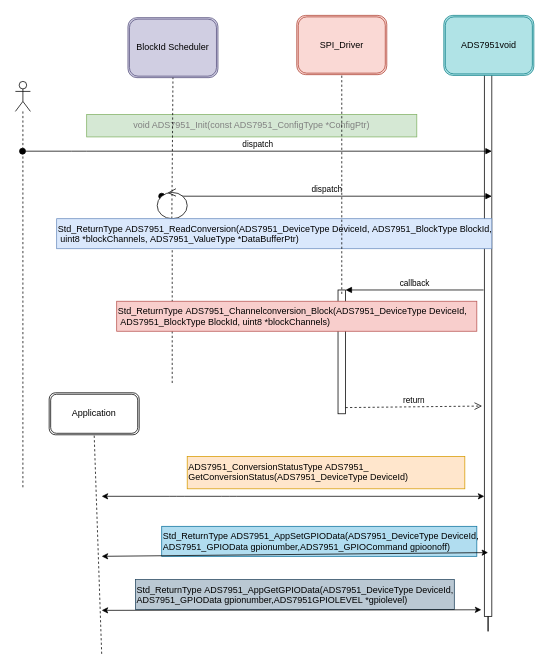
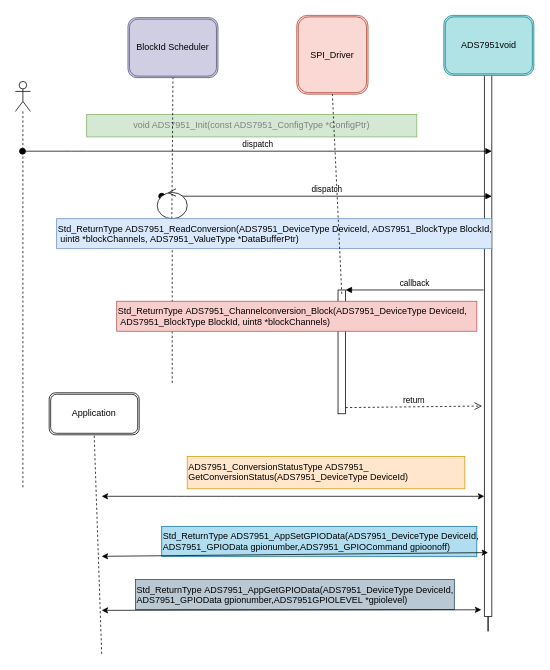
(342, 45) -> (332, 55)
